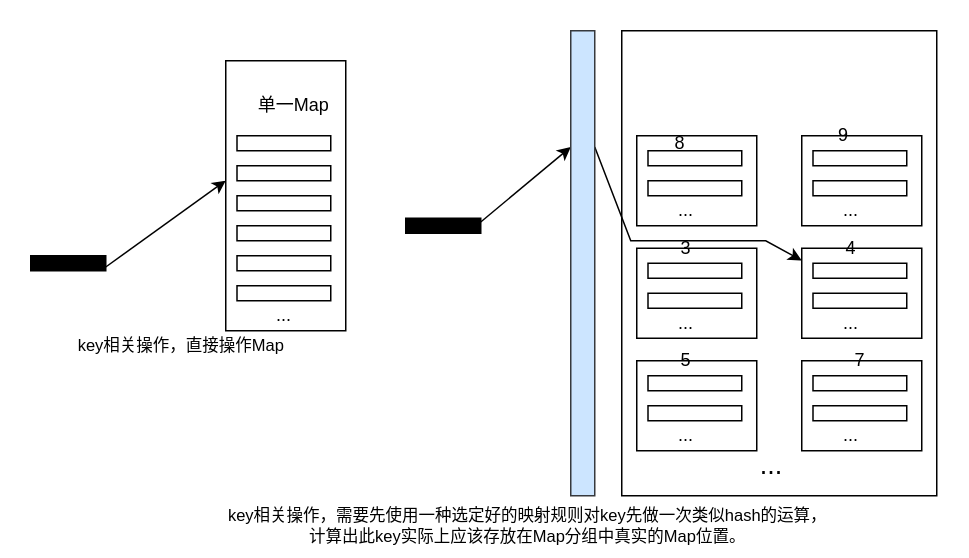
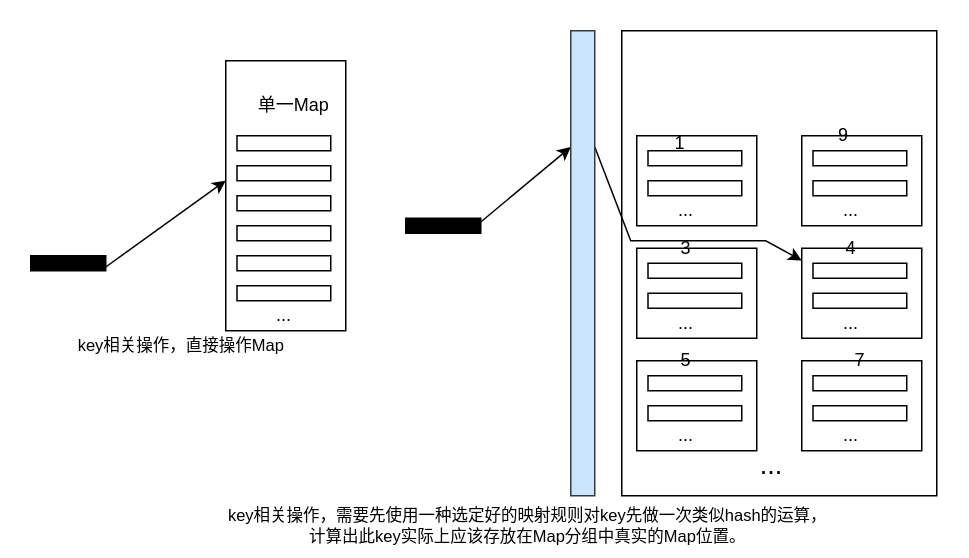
(680, 143) -> (680, 143)
